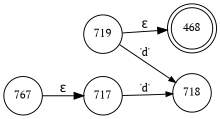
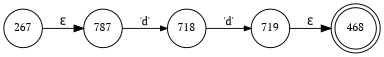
(145, 62) -> (225, 28)
(23, 96) -> (23, 28)
(103, 96) -> (103, 28)
